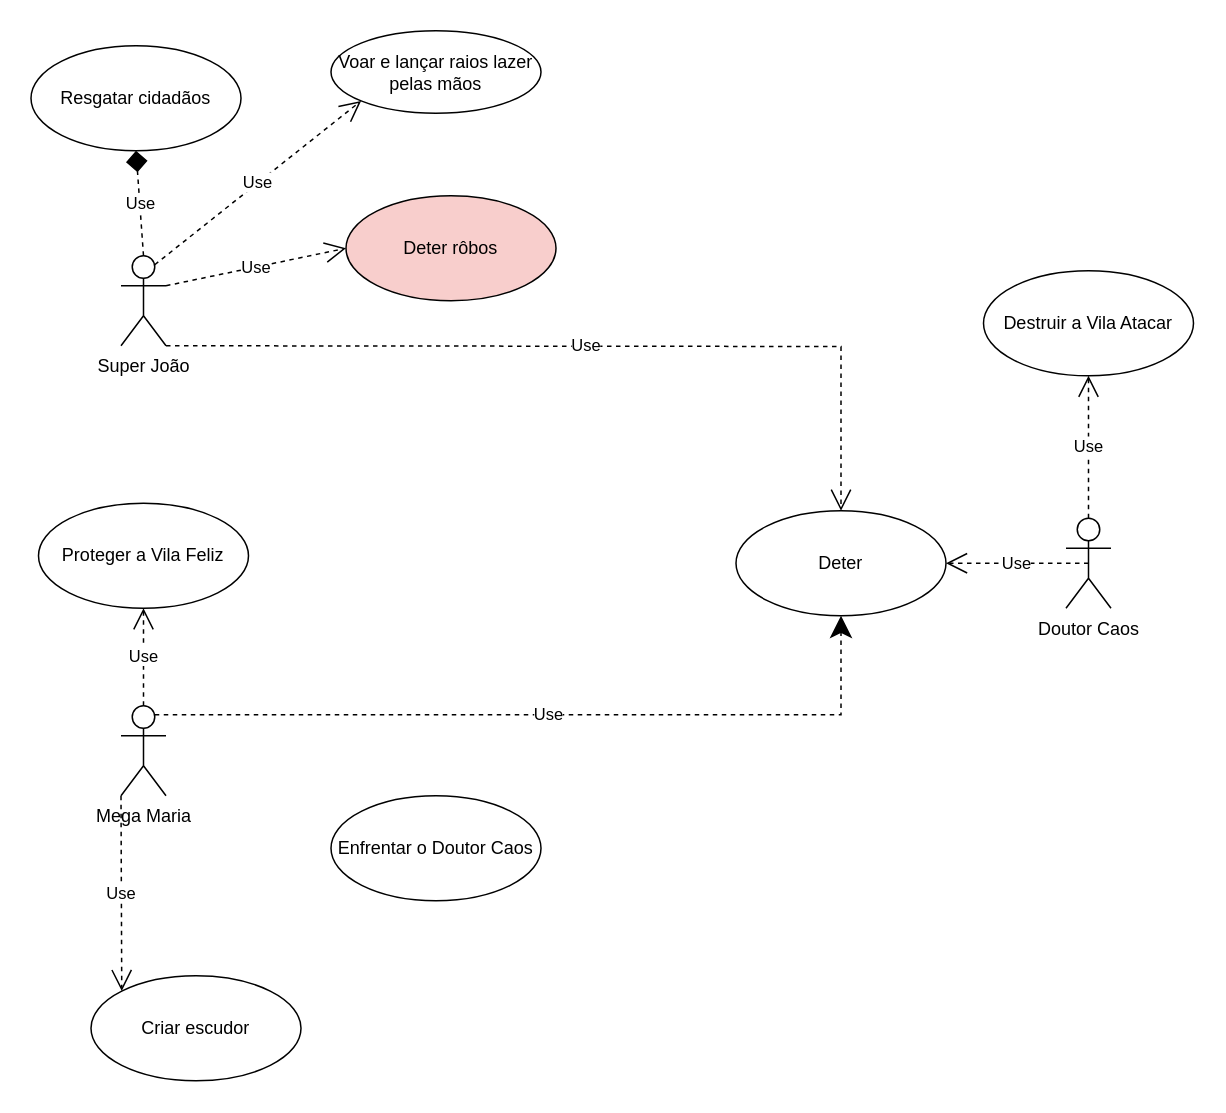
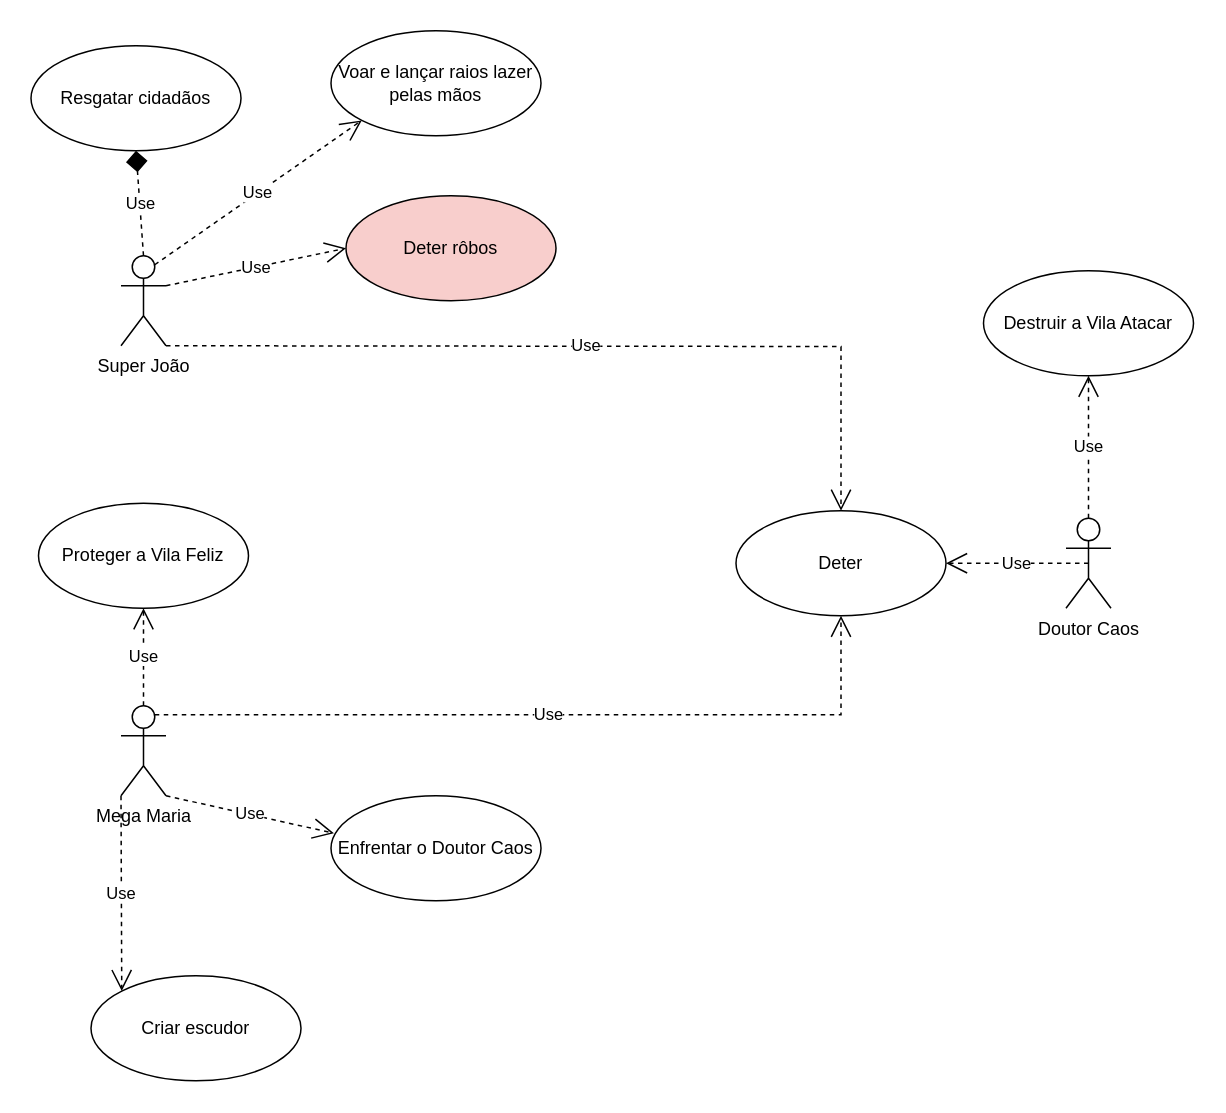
(436, 72) -> (436, 83)
(841, 634) -> (841, 627)
none -> (248, 814)
